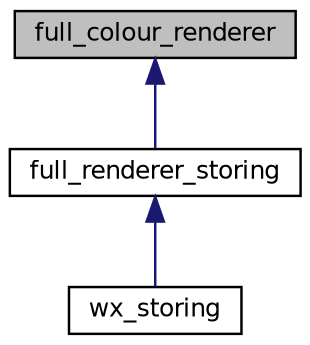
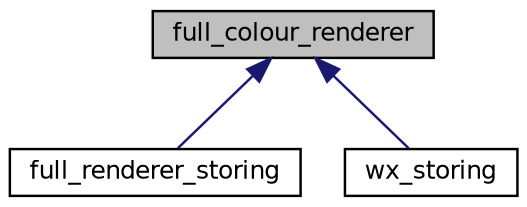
(155, 254) -> (371, 112)
